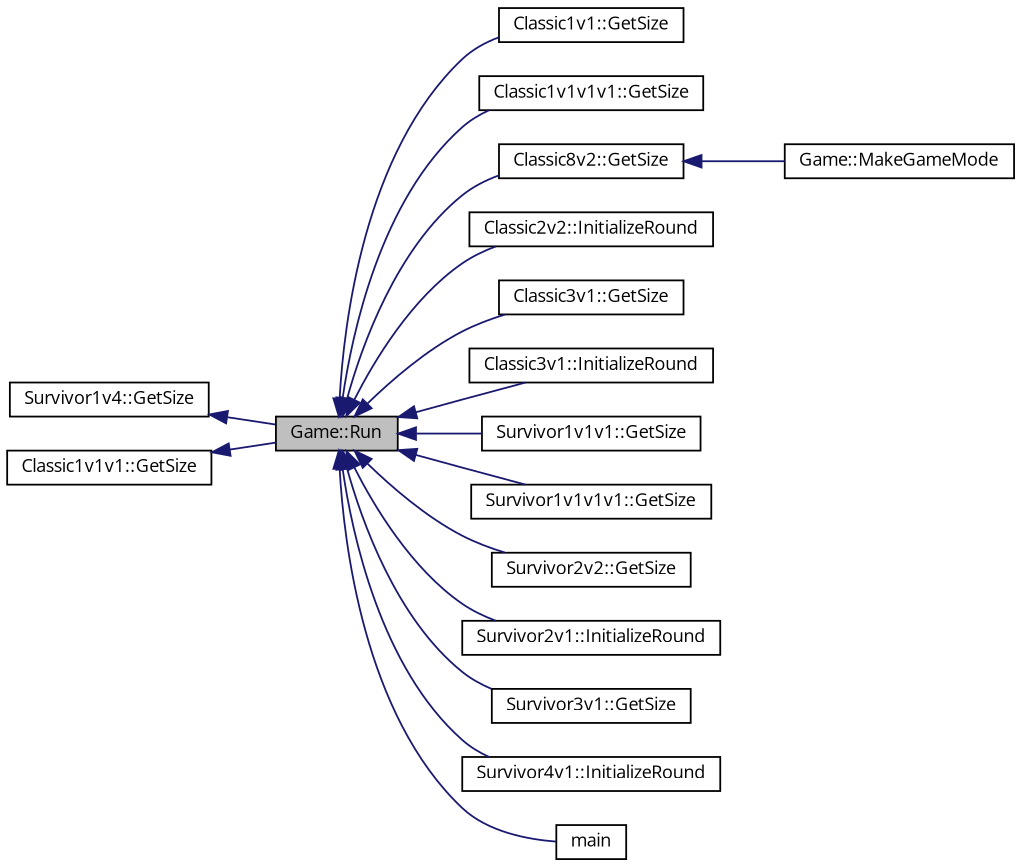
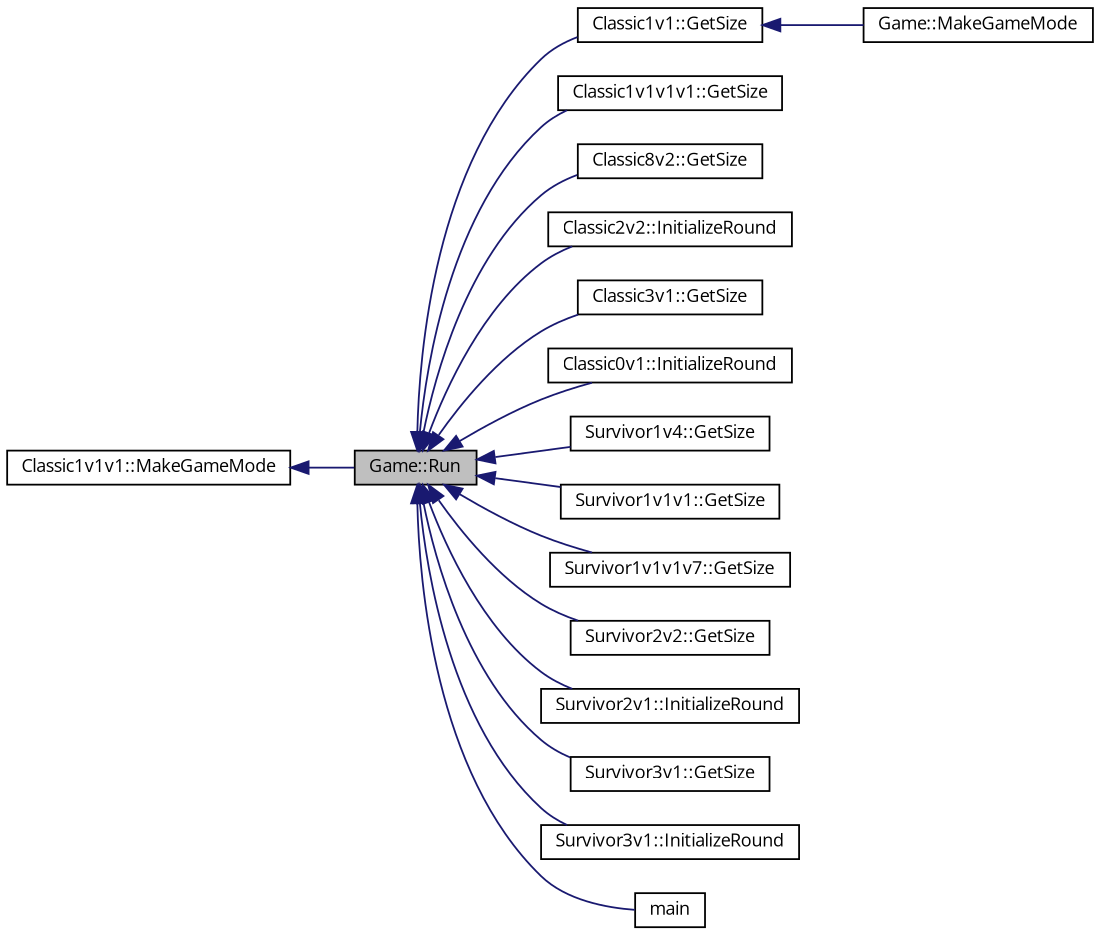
(743, 161) -> (822, 25)
(591, 366) -> (670, 366)
(251, 421) -> (533, 452)
(109, 468) -> (149, 468)
(591, 502) -> (670, 570)
(591, 774) -> (670, 842)
